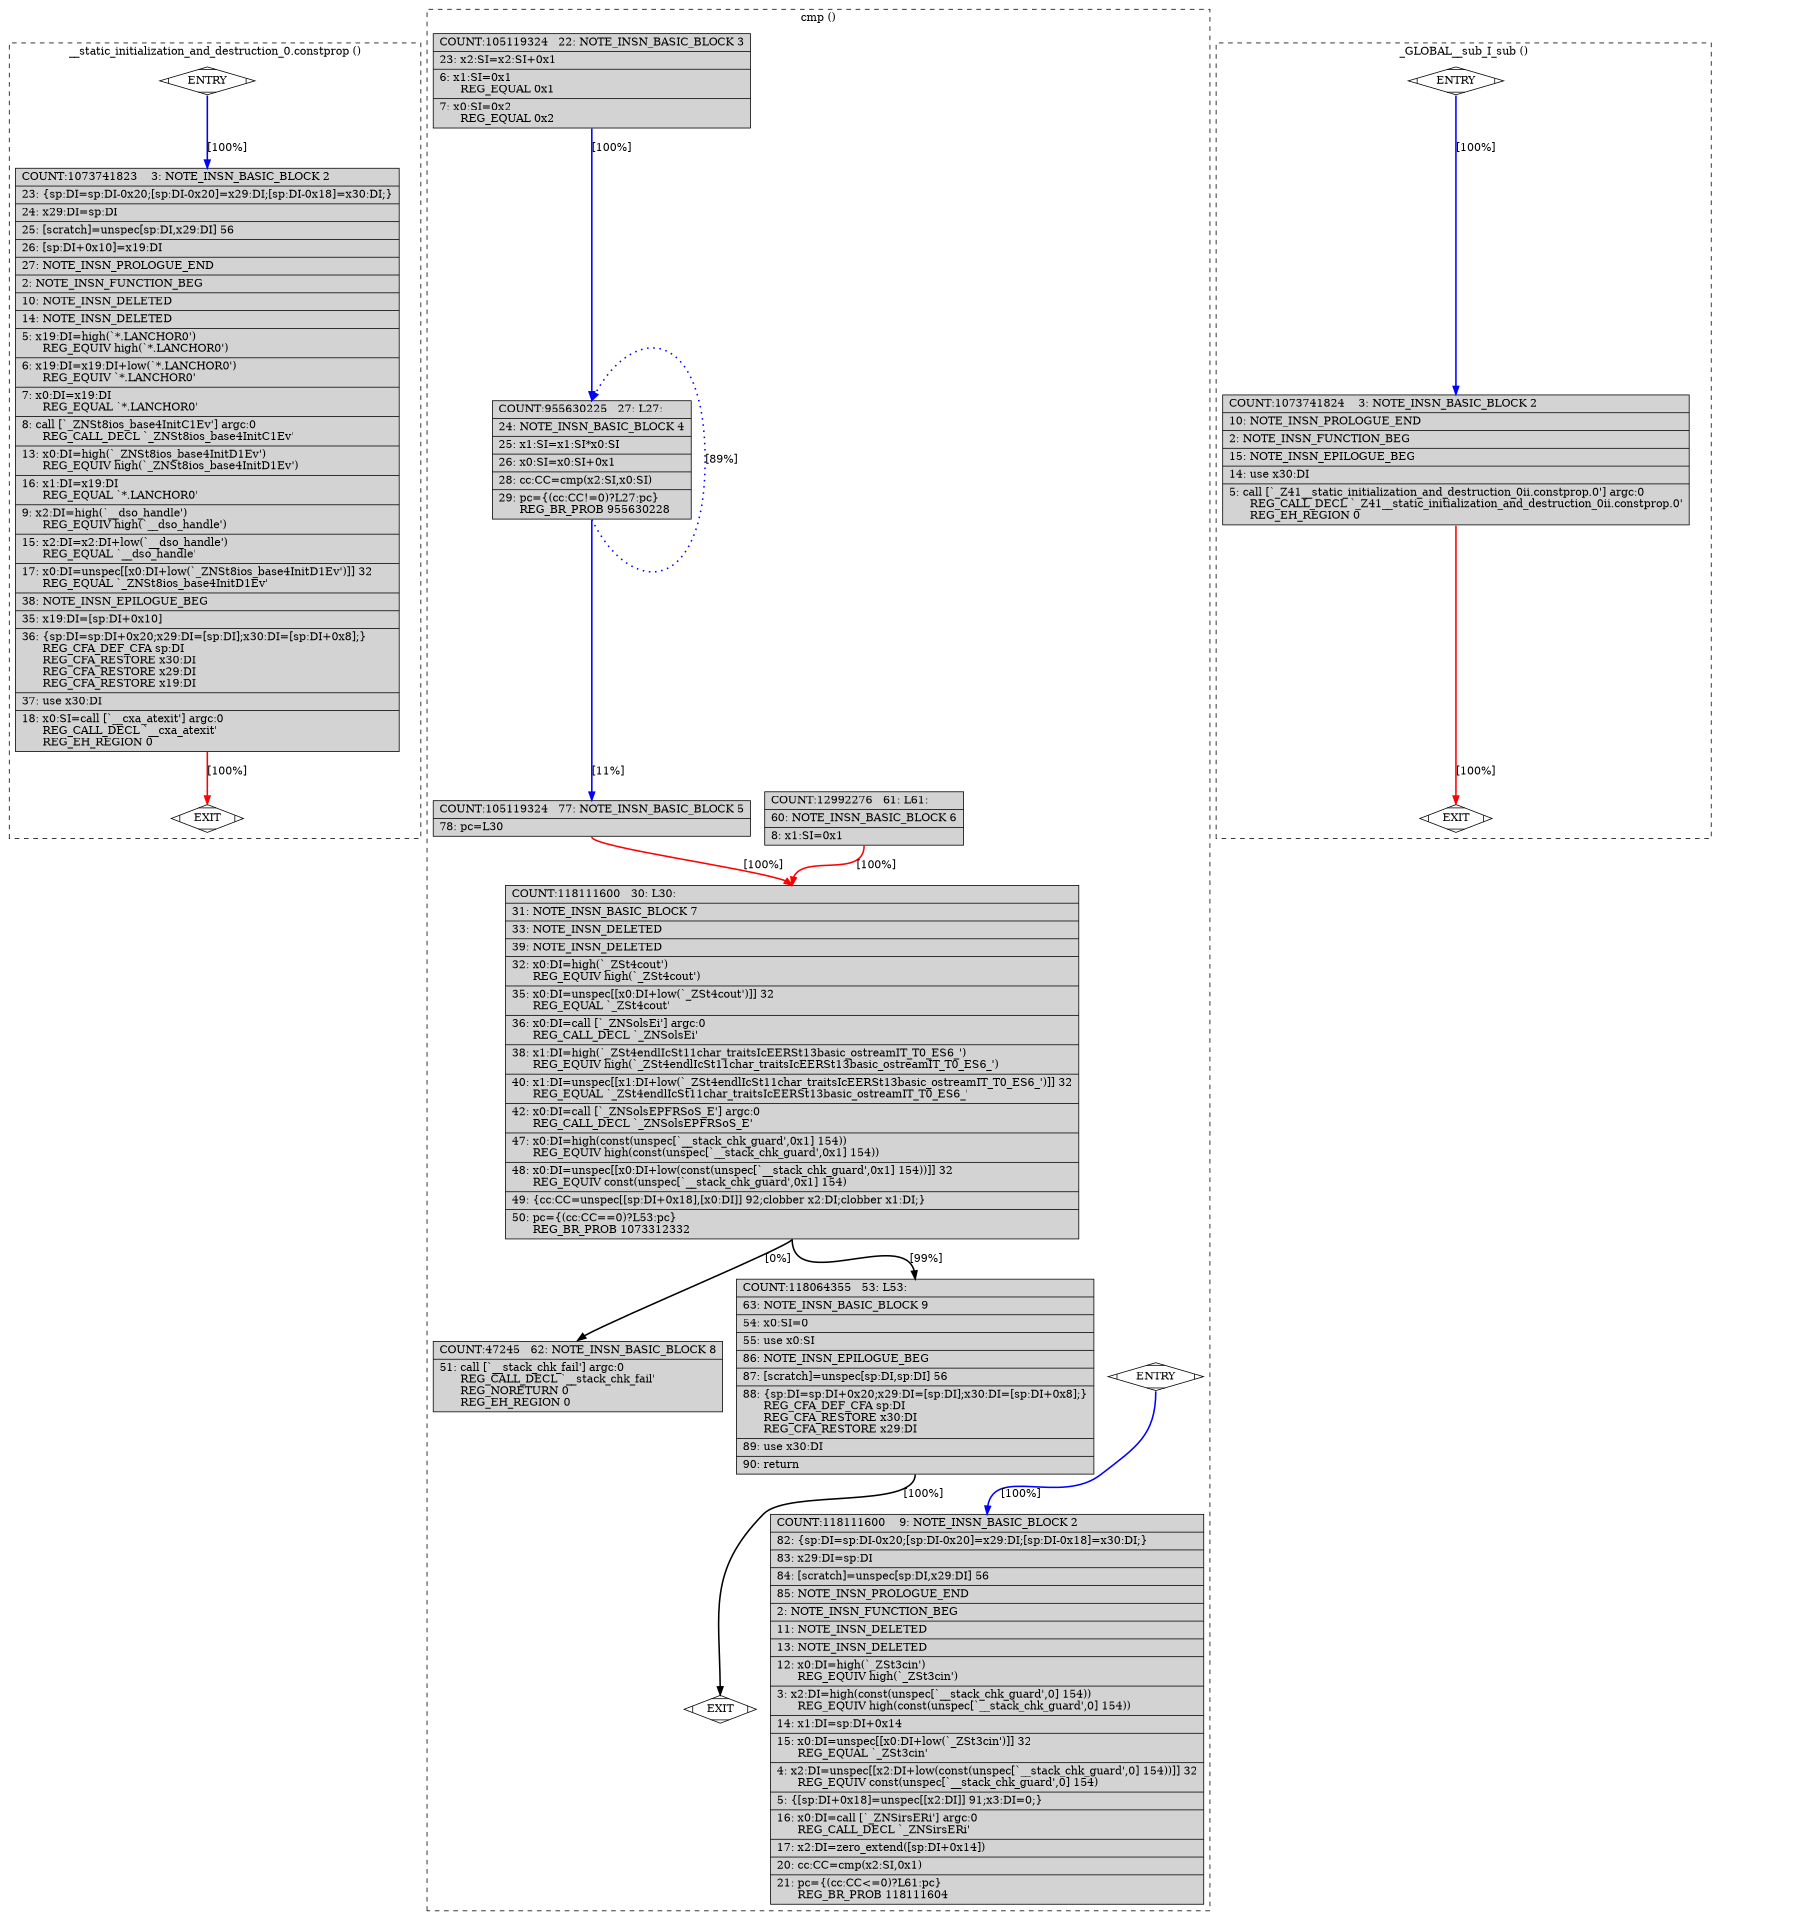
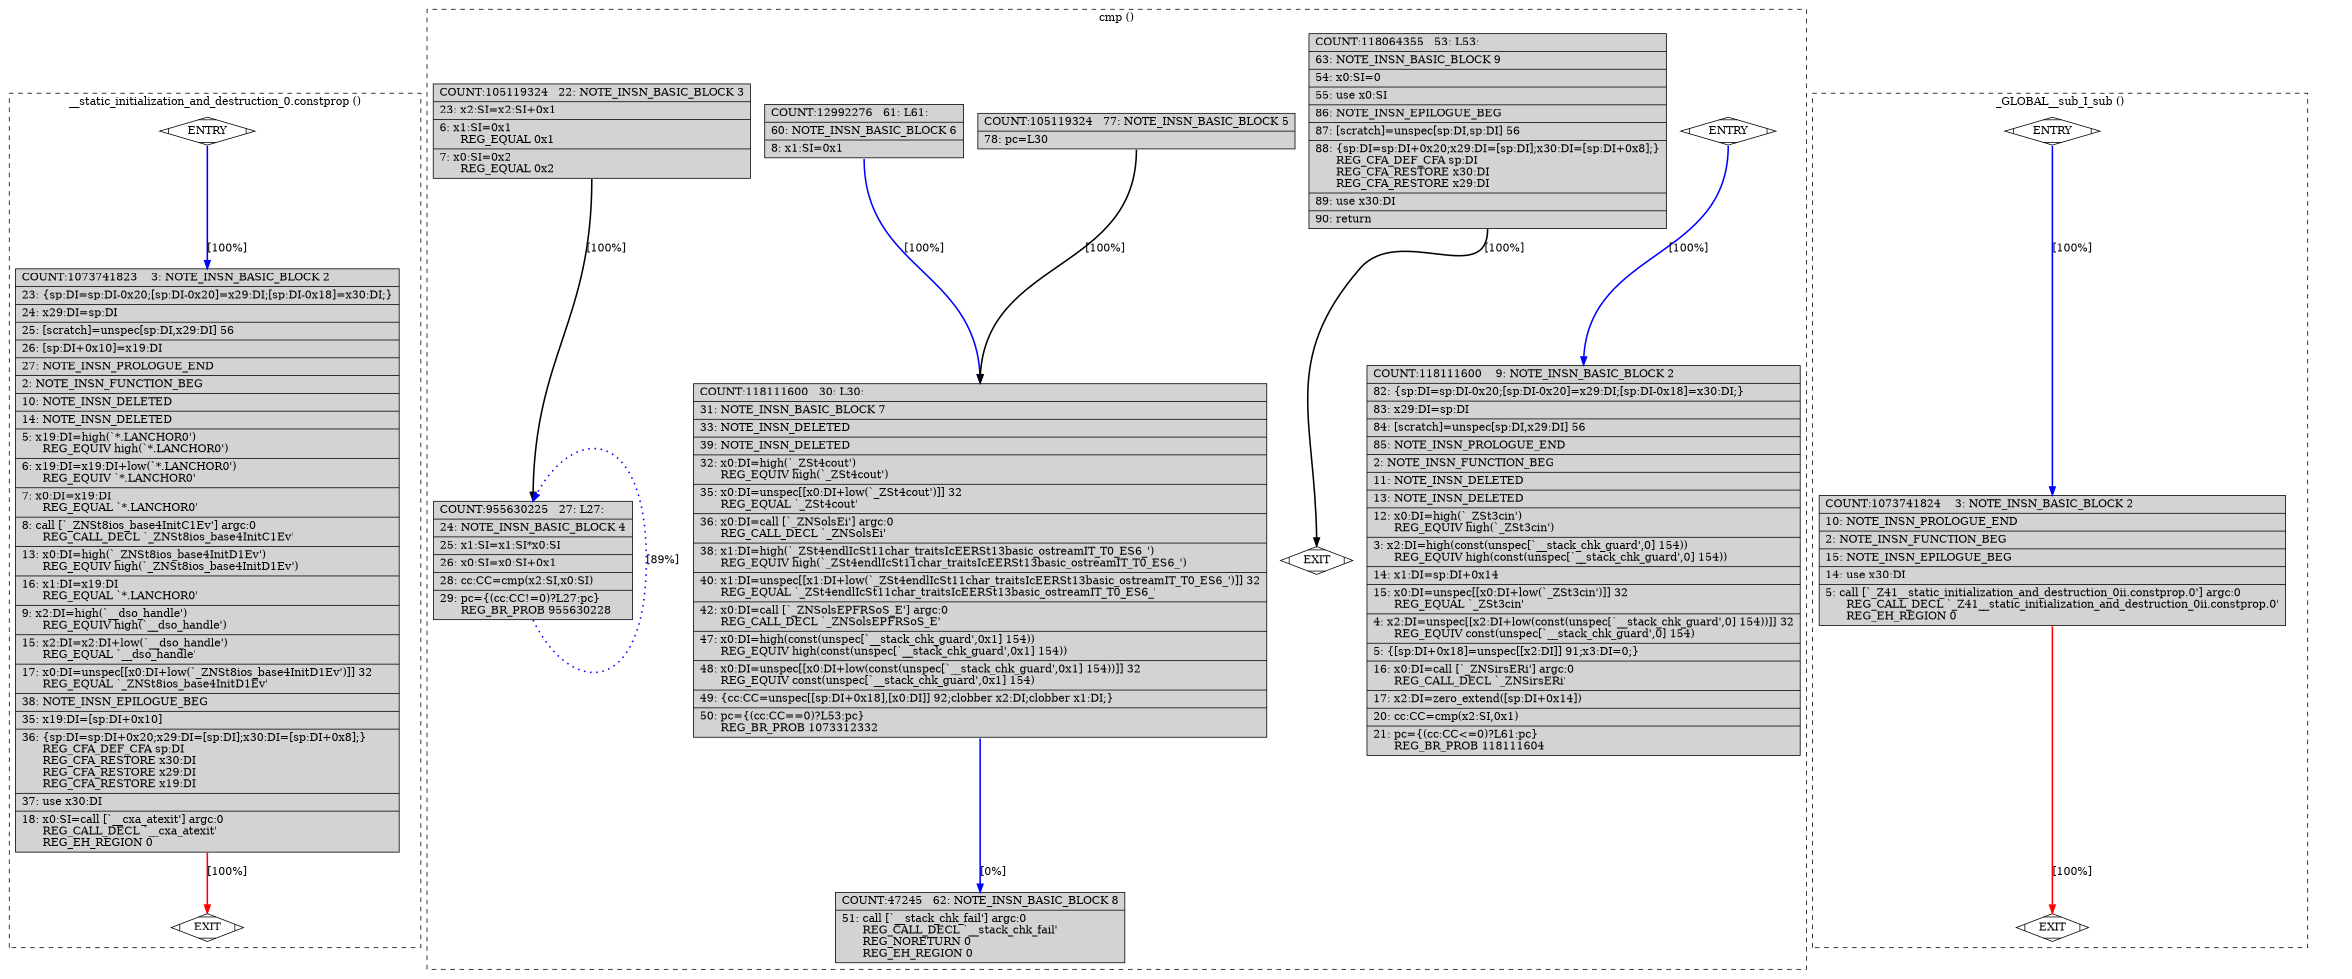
(592, 260) -> (564, 336)
(592, 656) -> none
(688, 860) -> (1062, 264)
(832, 865) -> (919, 268)
(850, 1260) -> none
(689, 1288) -> (980, 811)
